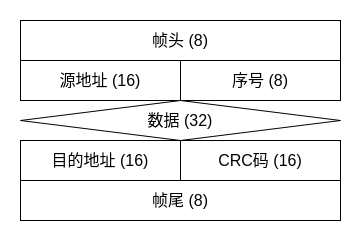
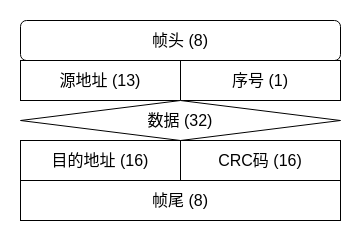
(181, 41) -> (181, 41)
(101, 81) -> (101, 81)
(261, 81) -> (261, 81)
